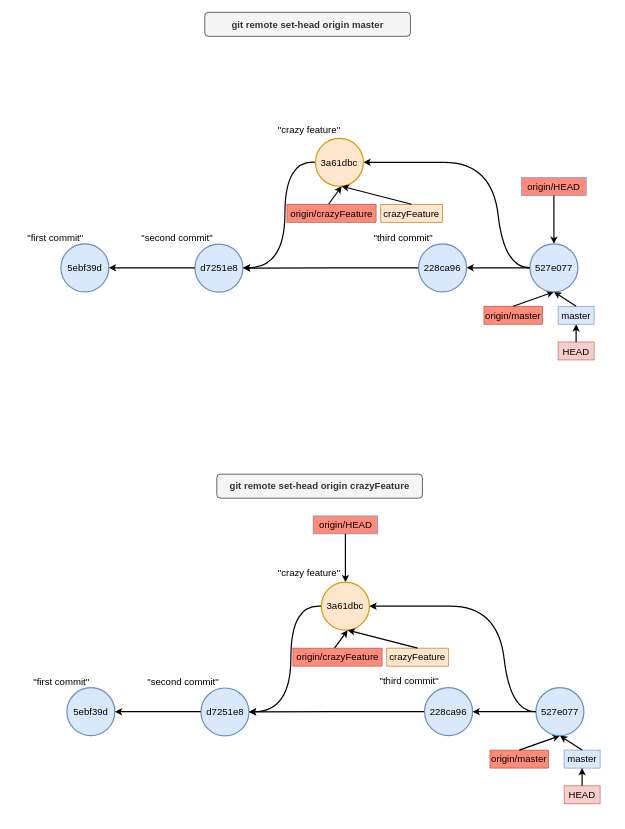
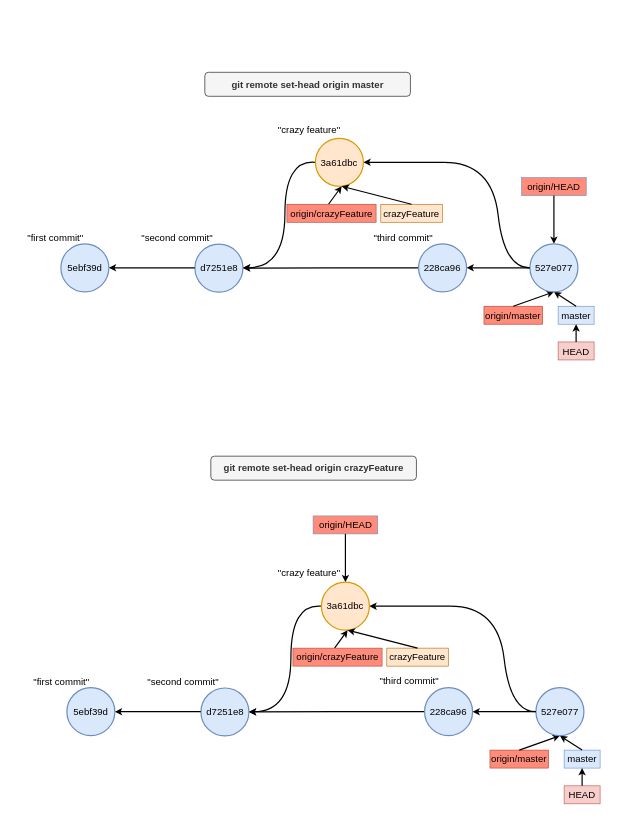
(308, 24) -> (308, 84)
(320, 486) -> (314, 468)
